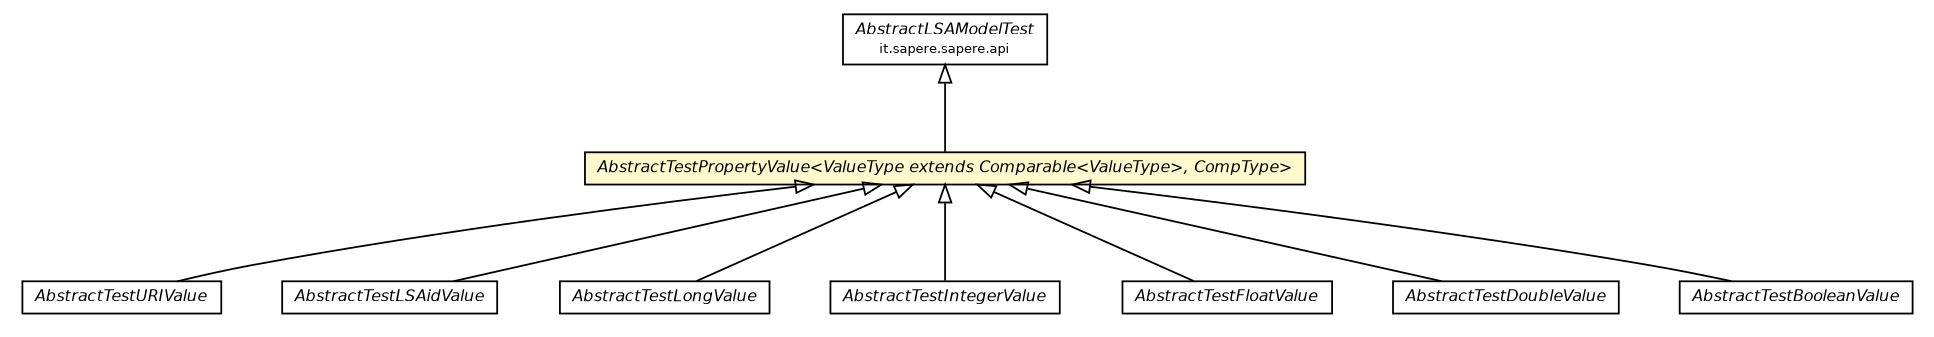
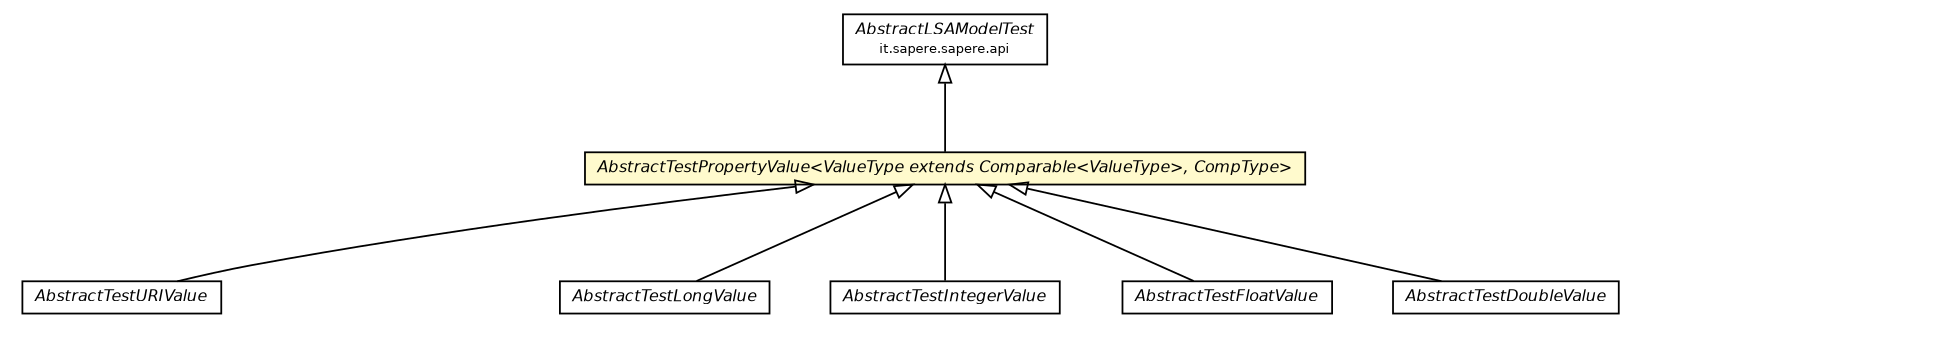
(390, 297) -> none
(1796, 297) -> none
